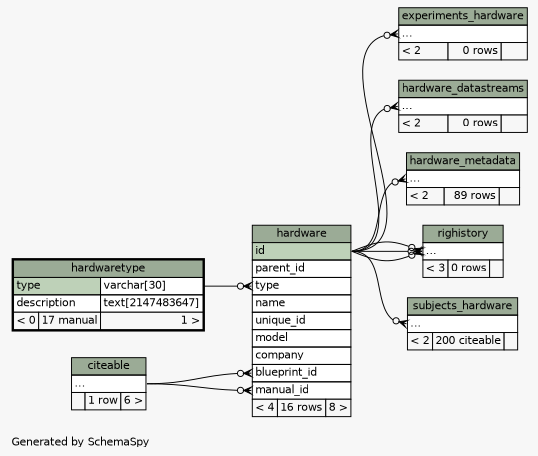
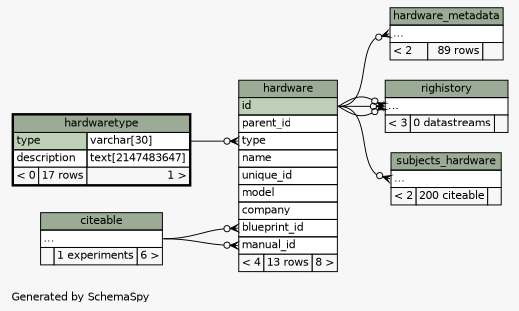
(463, 34) -> none
(463, 106) -> none
(469, 268) -> (452, 123)
(70, 320) -> (63, 175)
(103, 401) -> (96, 256)
(302, 407) -> (288, 262)
